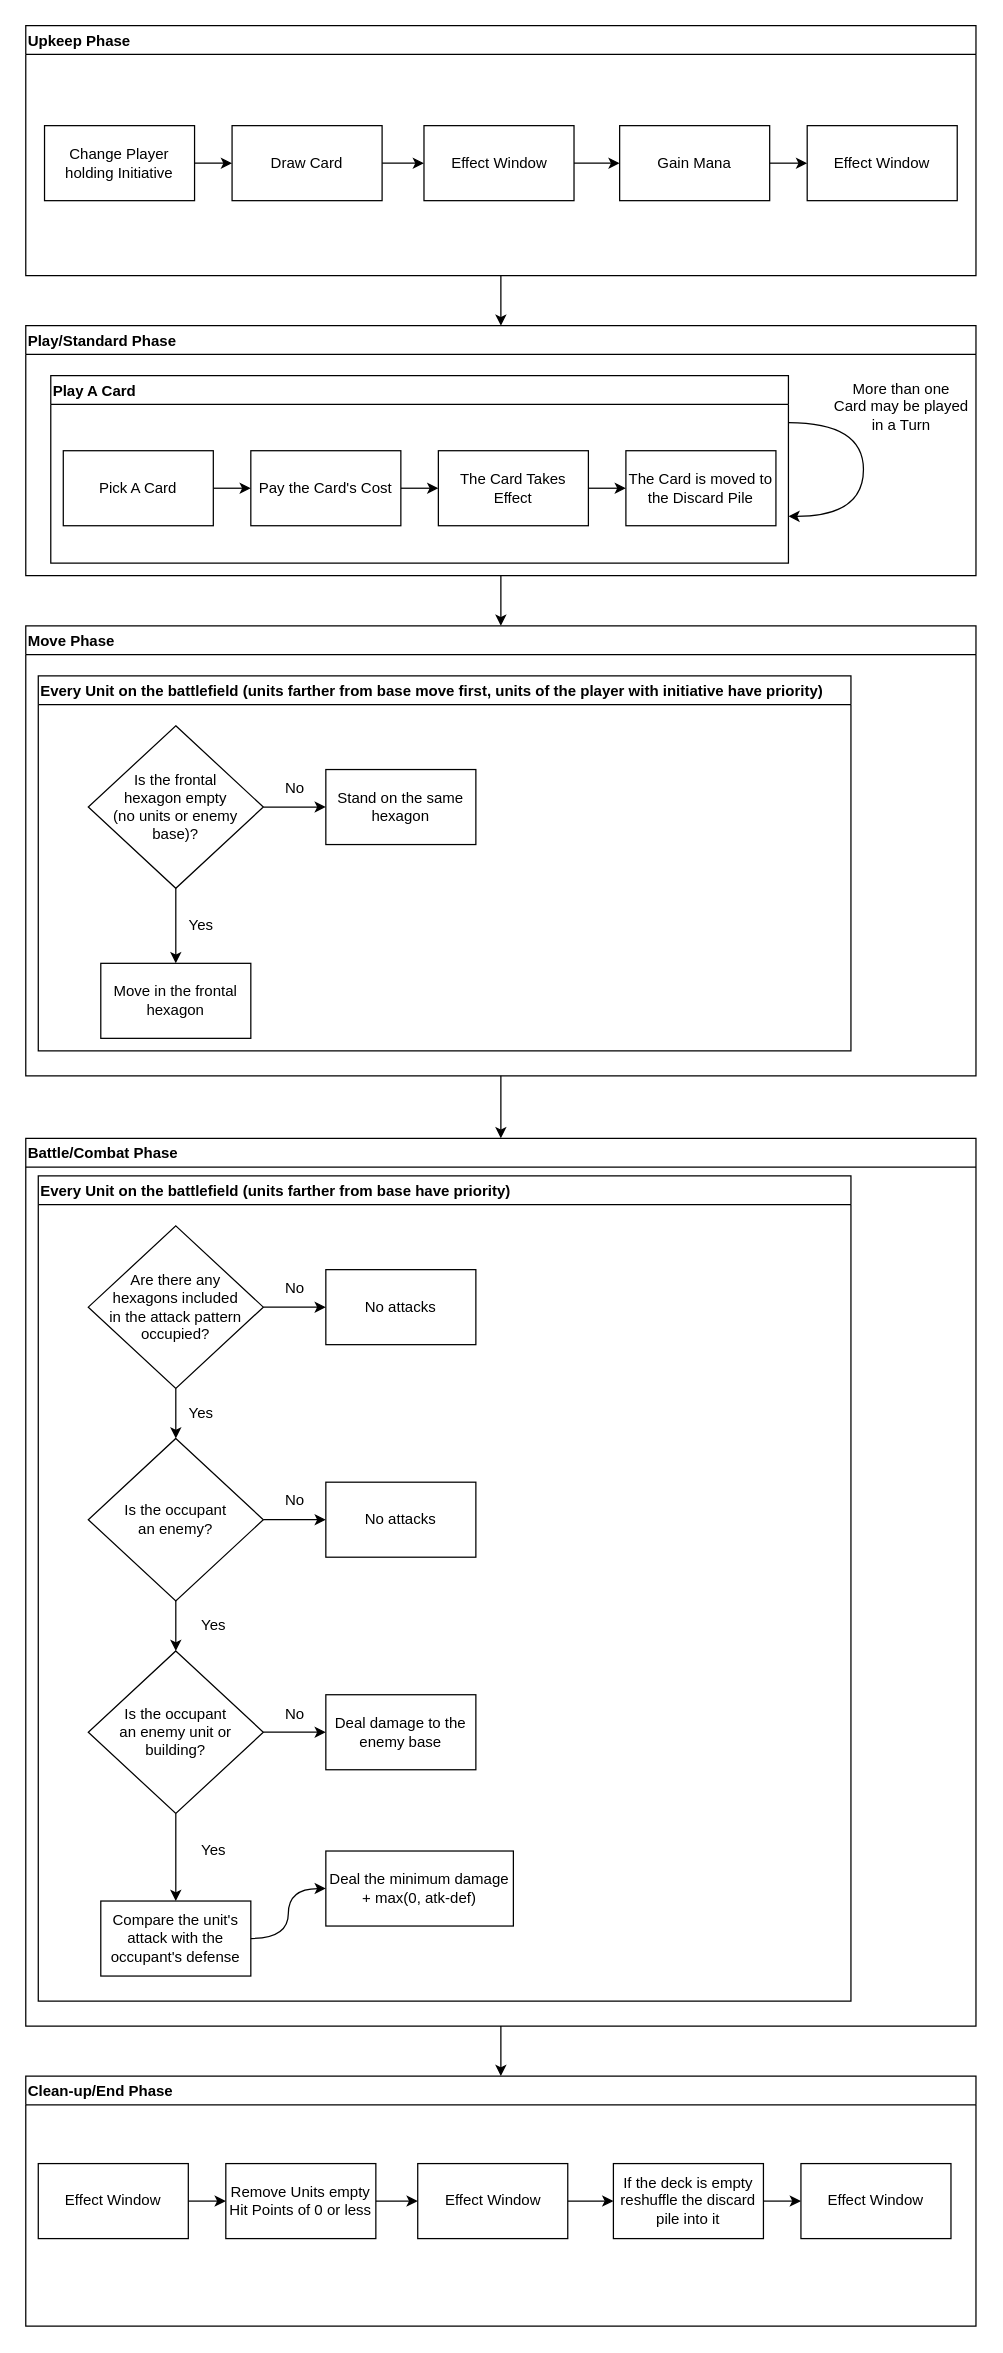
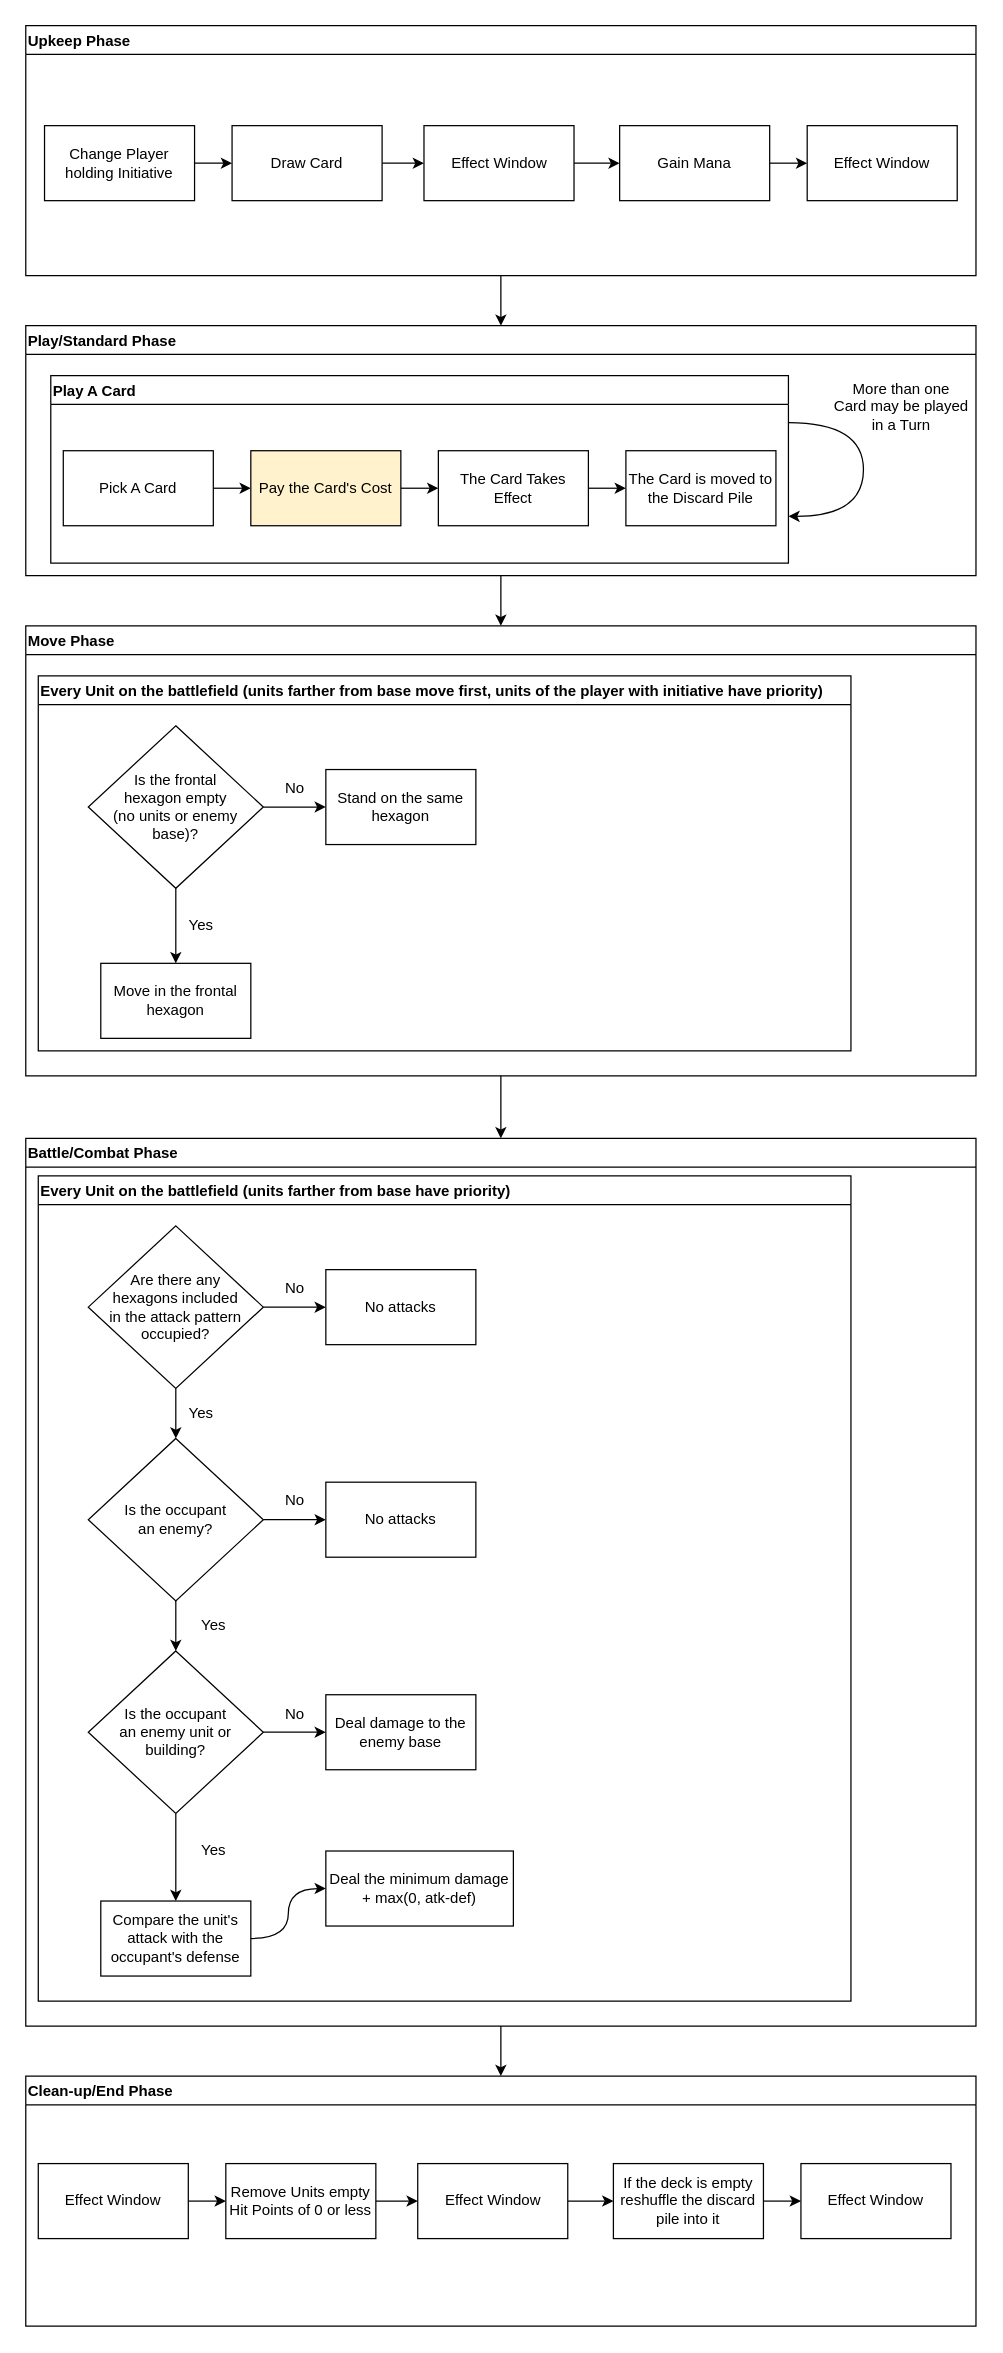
(326, 488) -> (326, 488)
